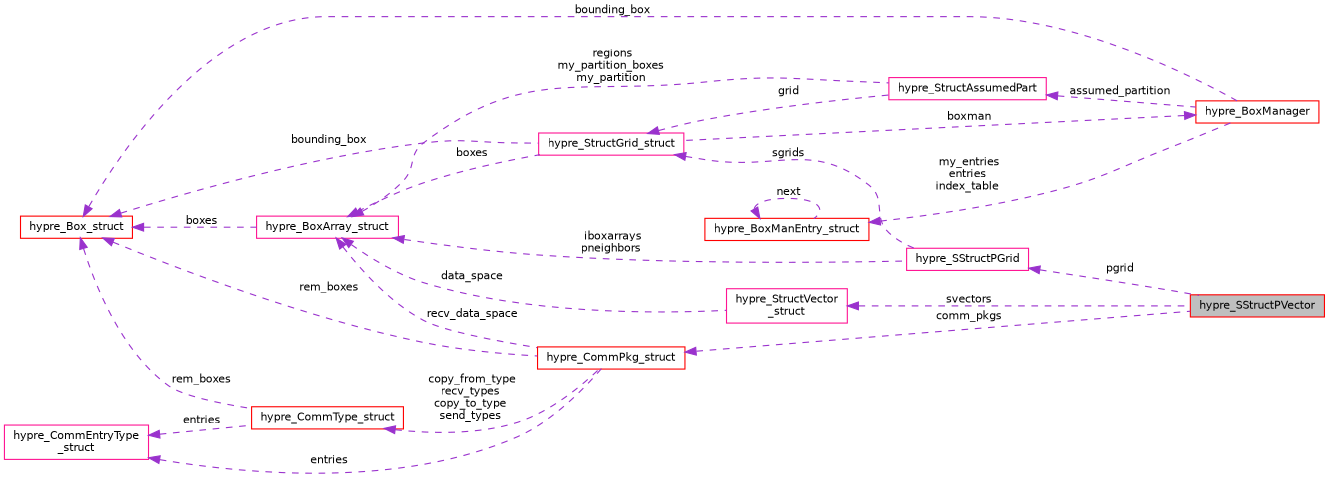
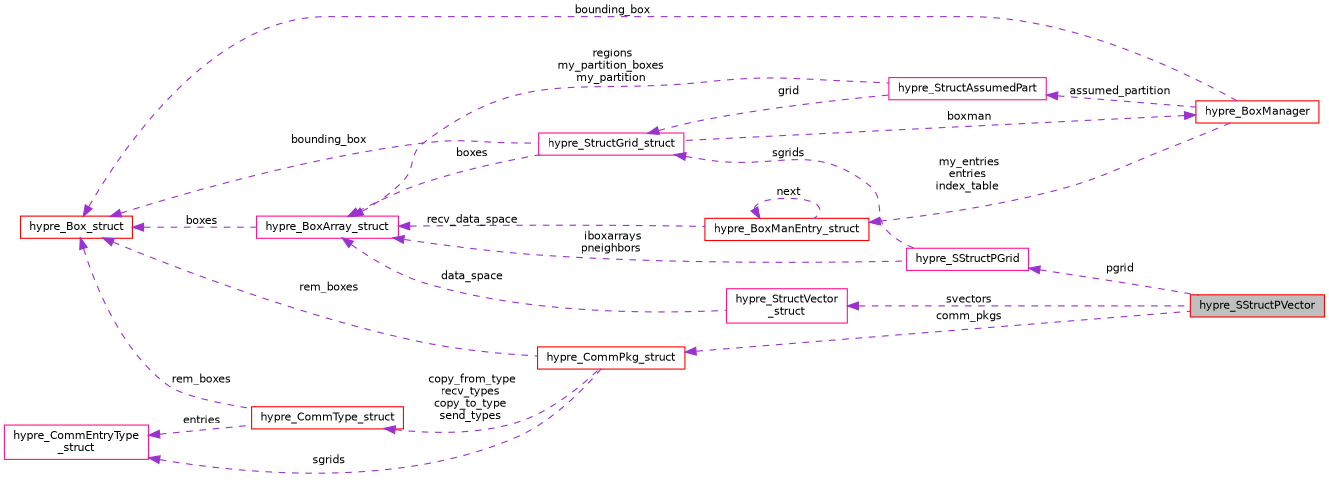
(427, 322) -> (557, 225)
(328, 461) -> (328, 461)
